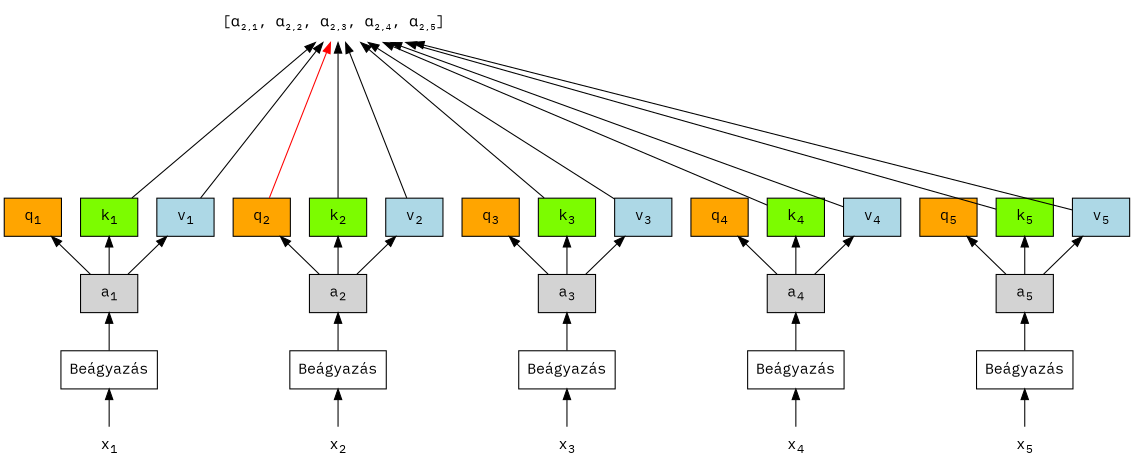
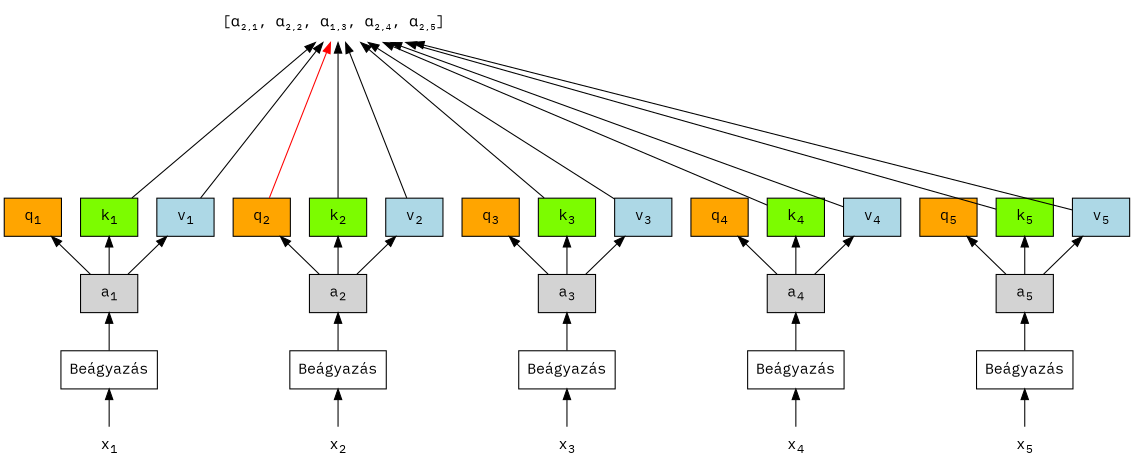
(339, 23) -> (339, 23)
